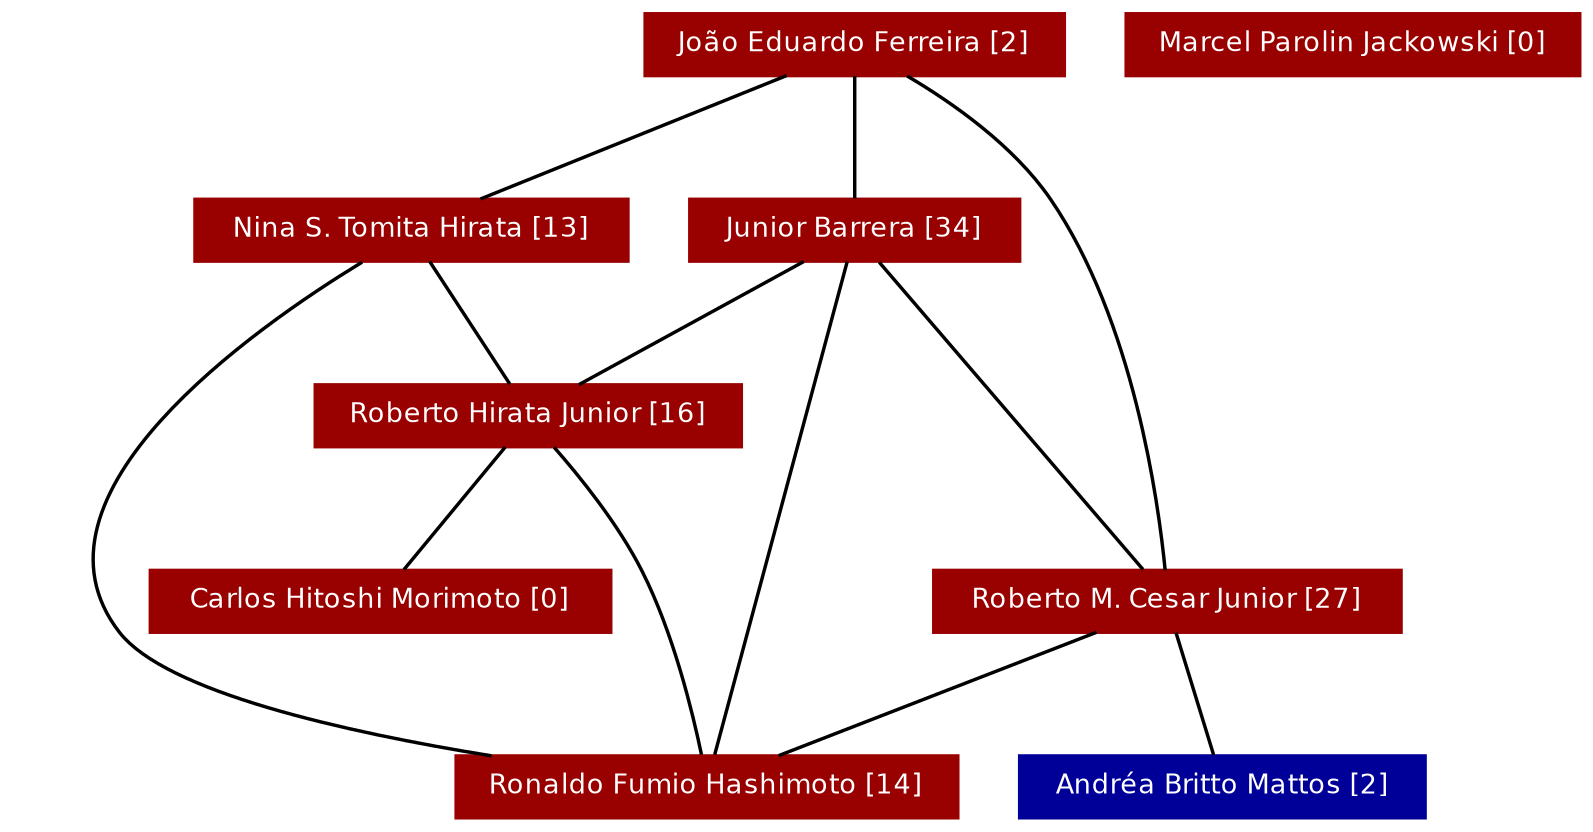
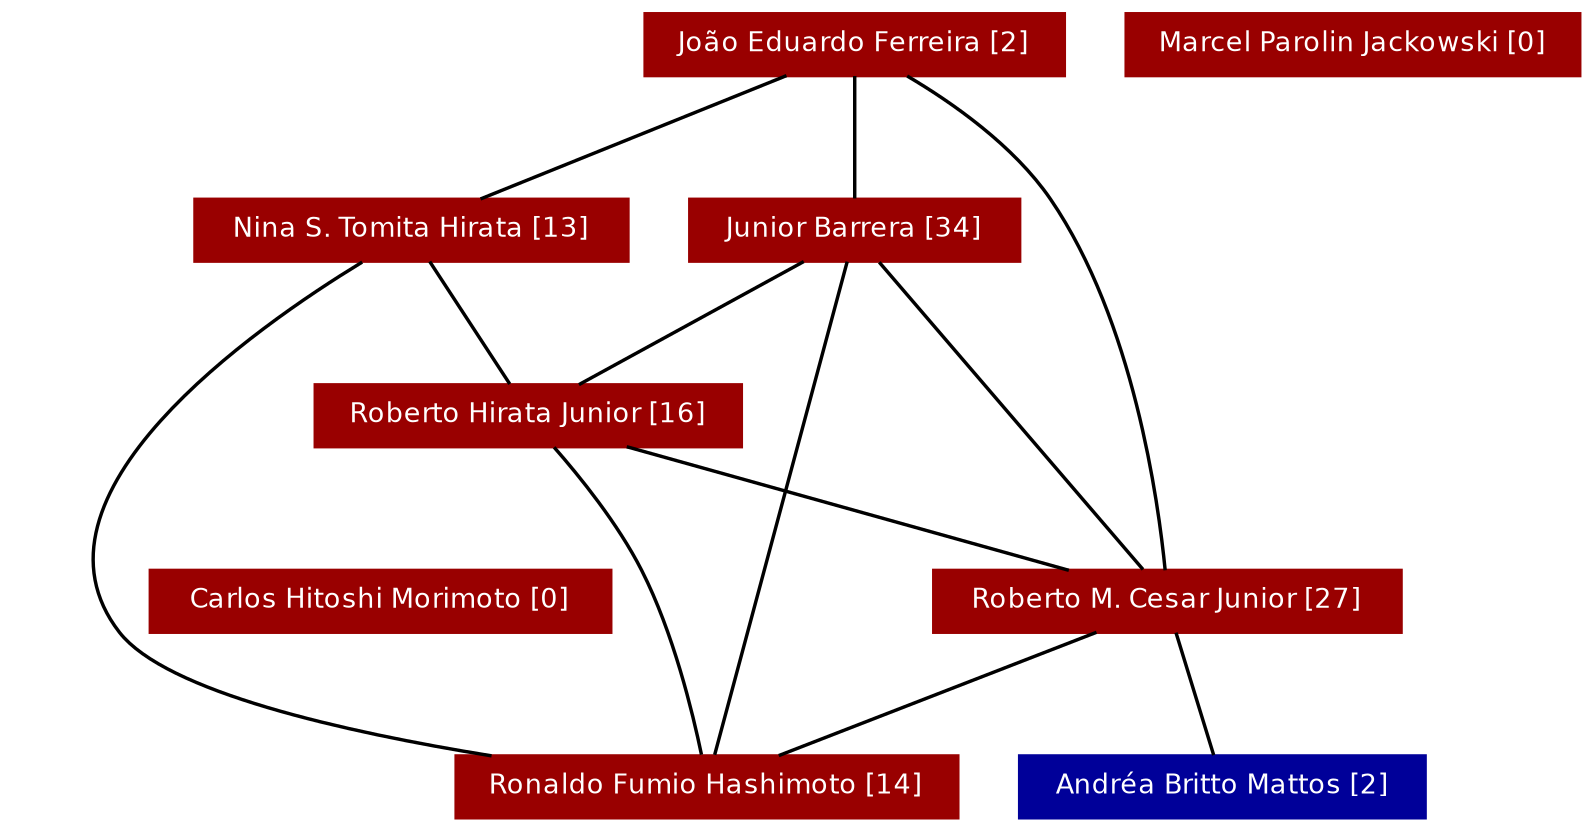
(455, 508) -> (848, 509)
